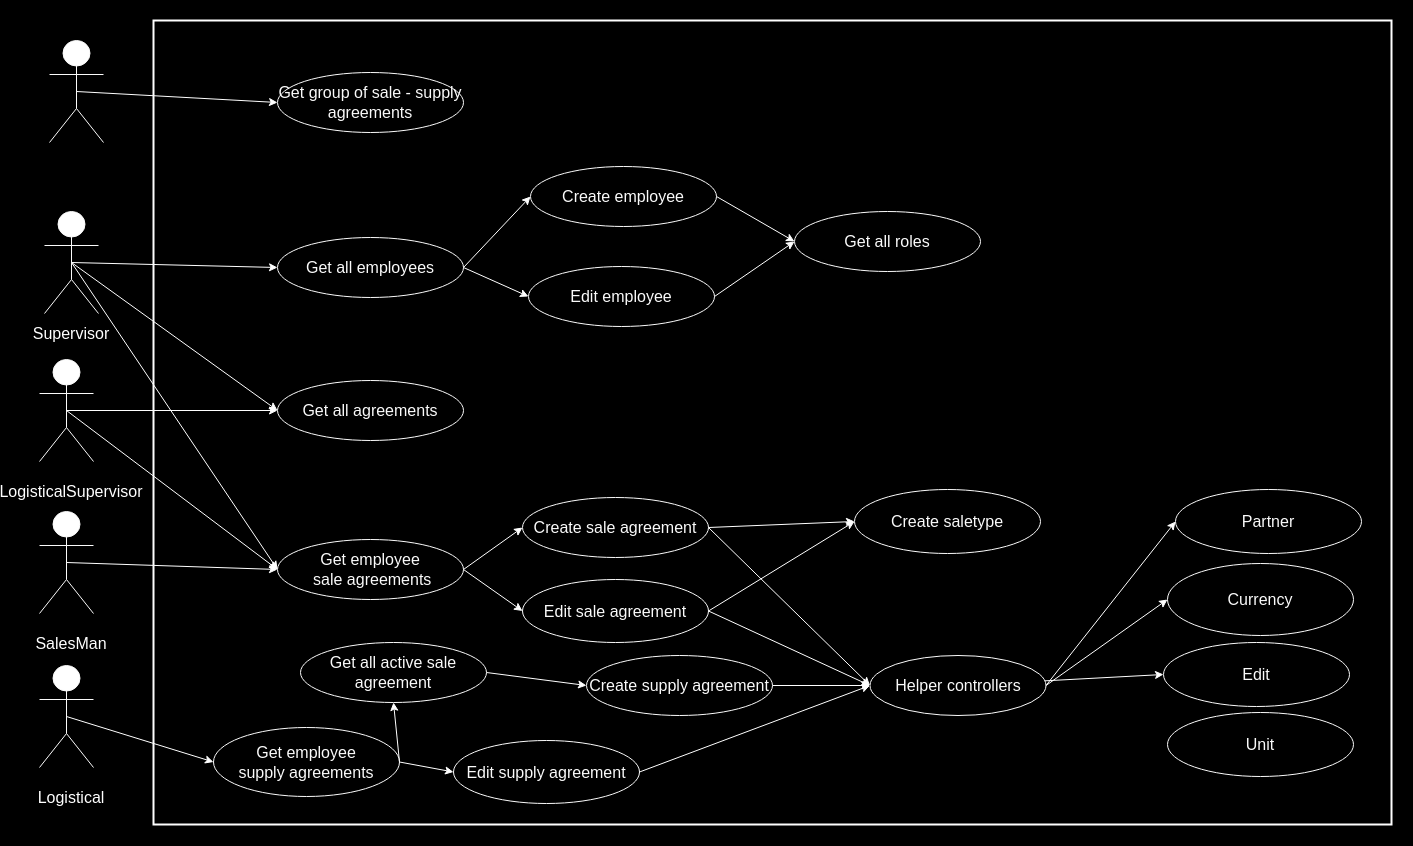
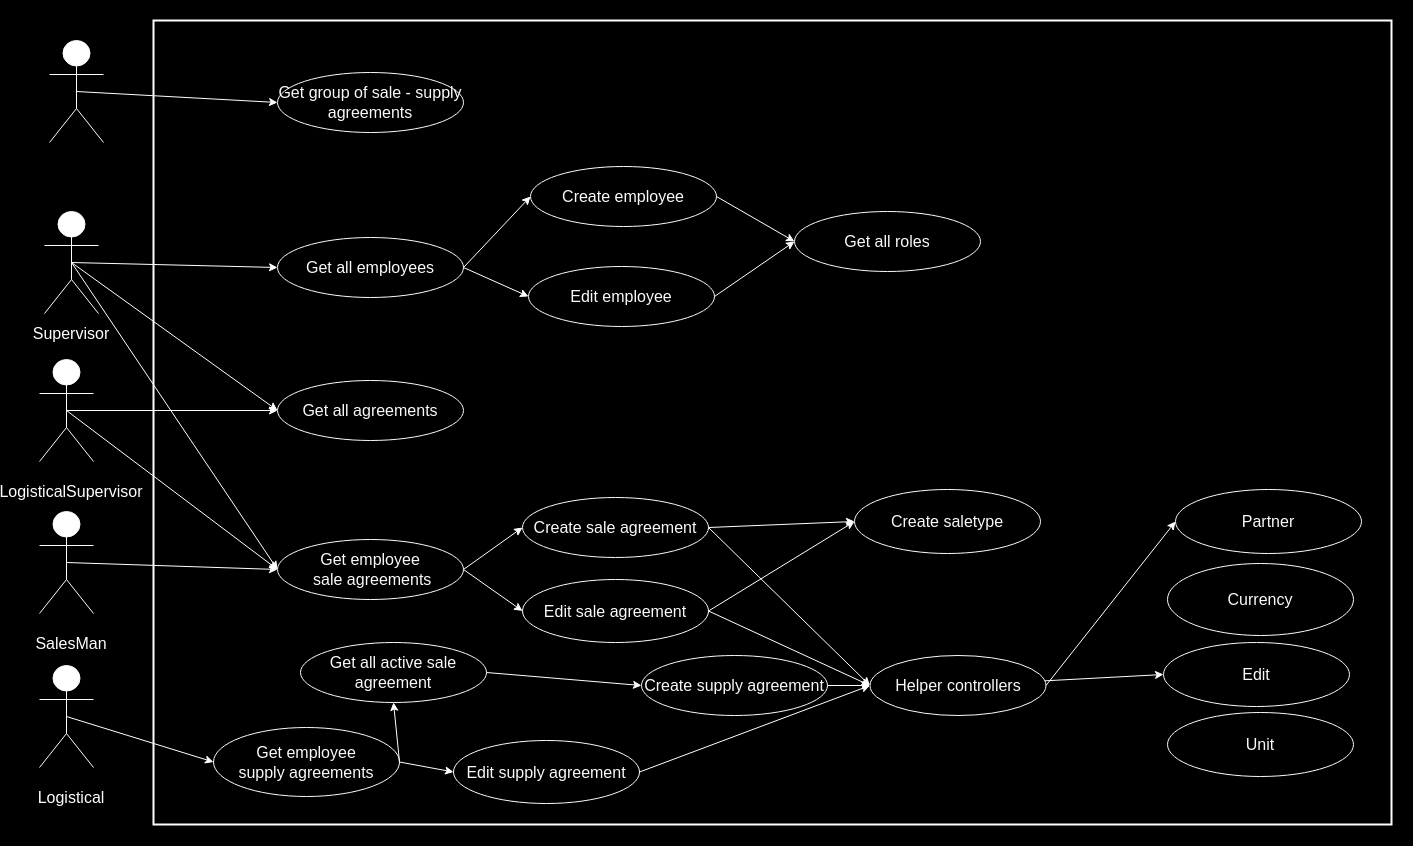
(1104, 644) -> none
(680, 686) -> (735, 686)
